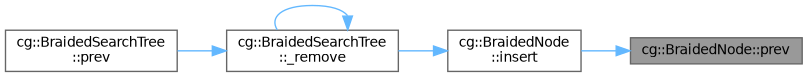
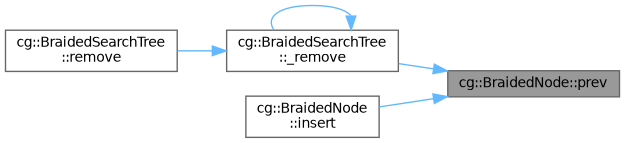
(91, 51) -> (91, 51)
(416, 51) -> (416, 66)
